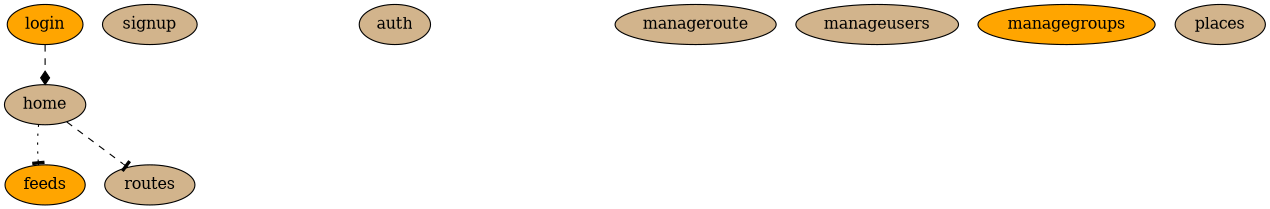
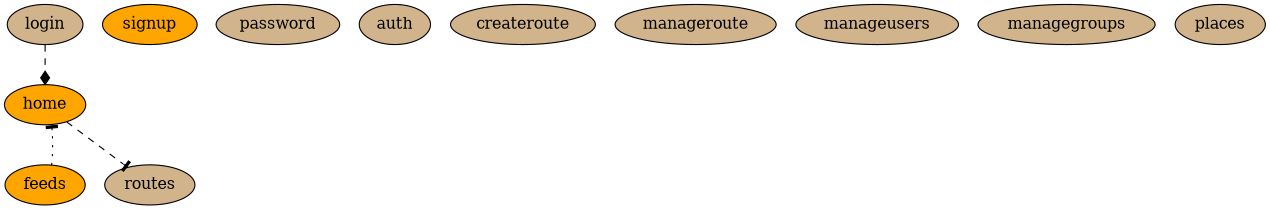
(45, 25) -> (45, 25)
(150, 25) -> (150, 25)
none -> (278, 25)
none -> (523, 25)
(1067, 25) -> (1067, 25)
(45, 105) -> (45, 105)
(38, 142) -> (53, 148)
